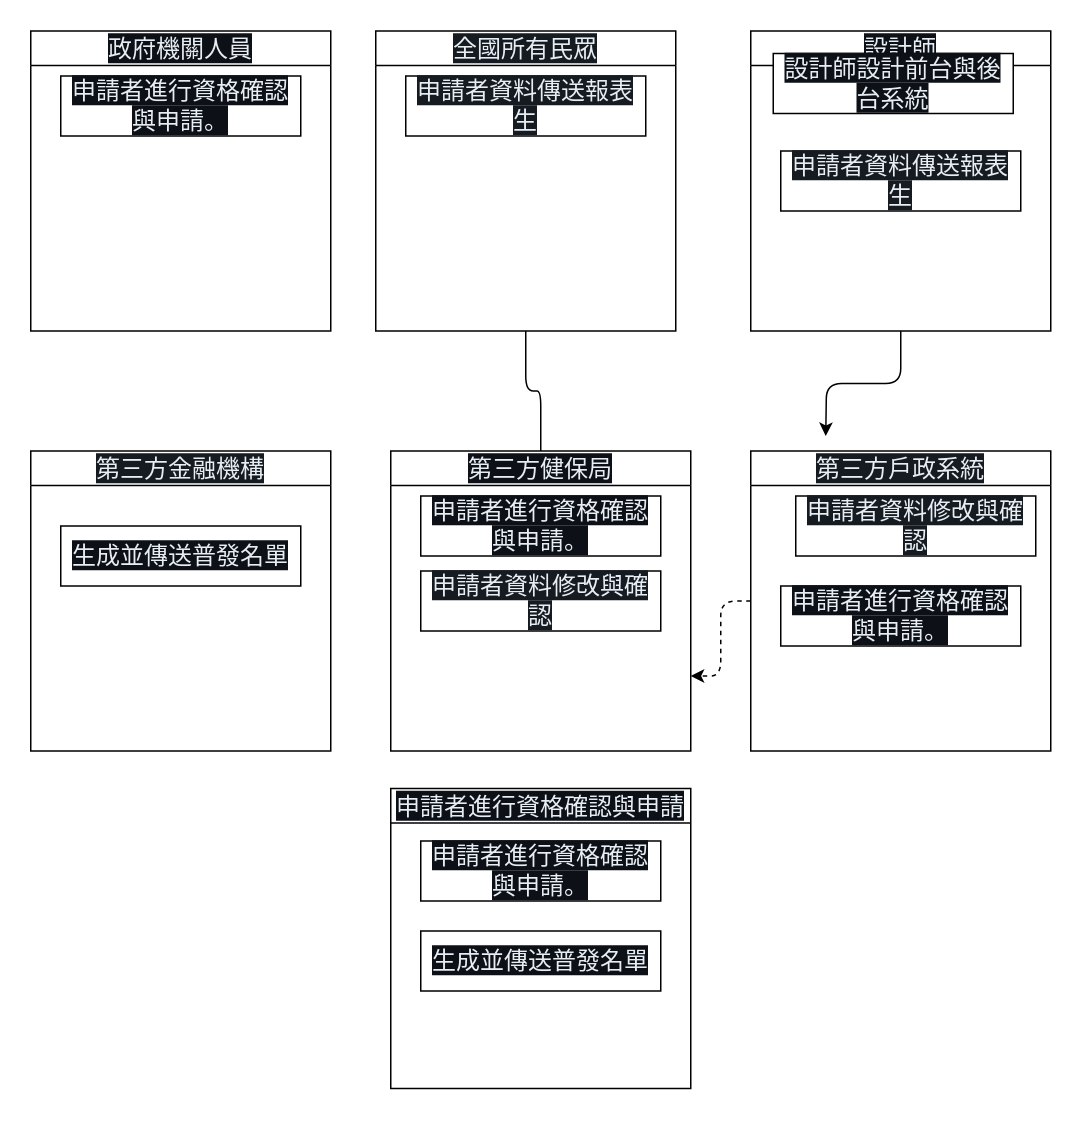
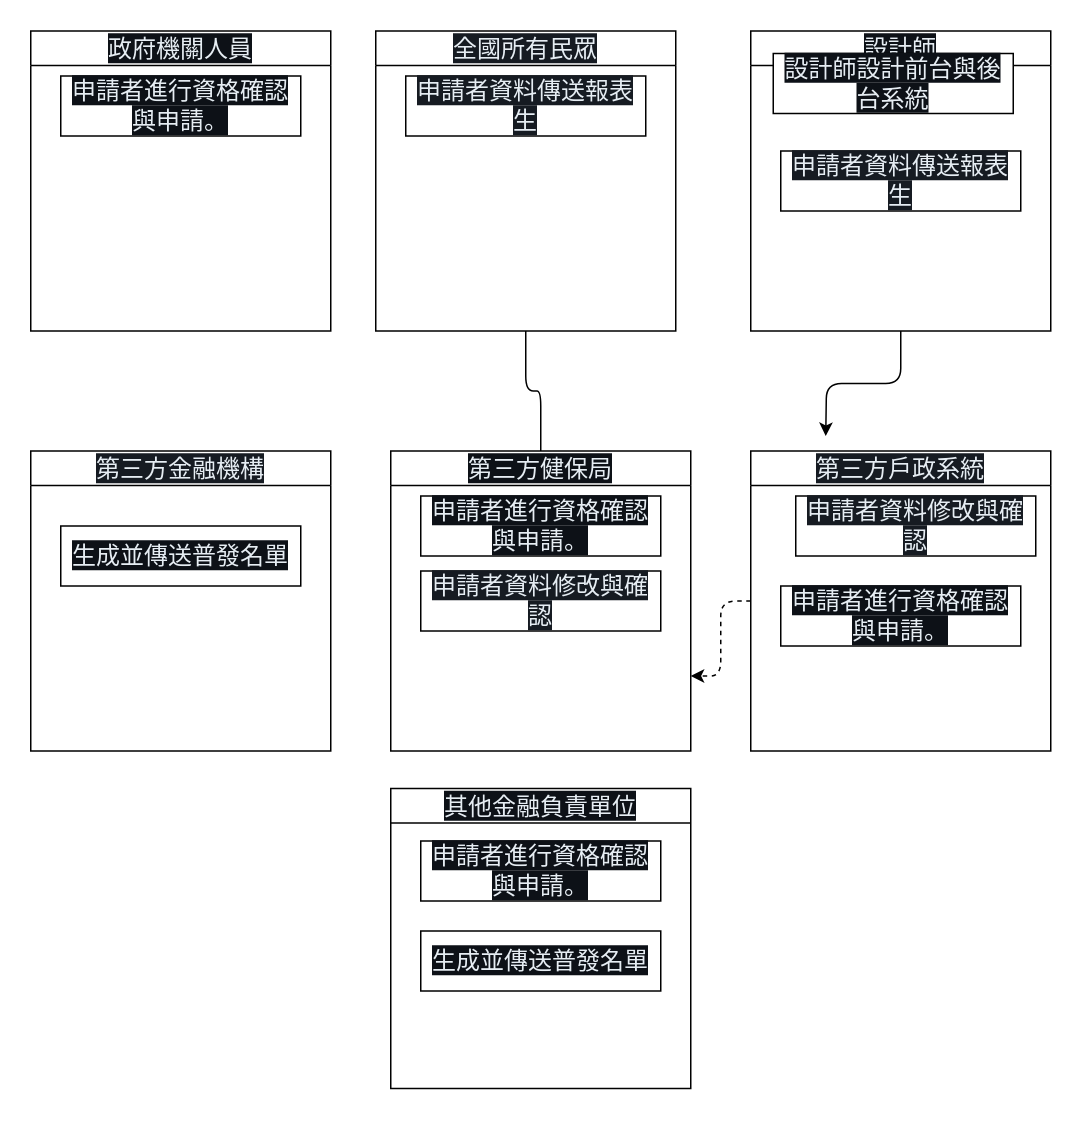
(541, 806) -> (541, 806)
